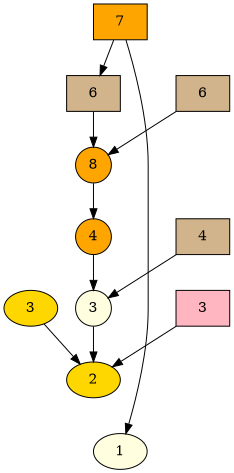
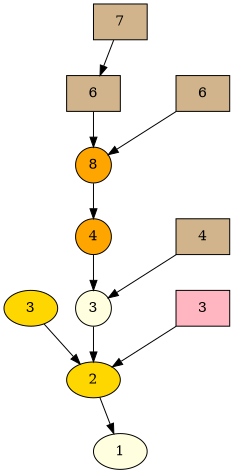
(120, 22) -> (120, 22)
(148, 232) -> (105, 411)
